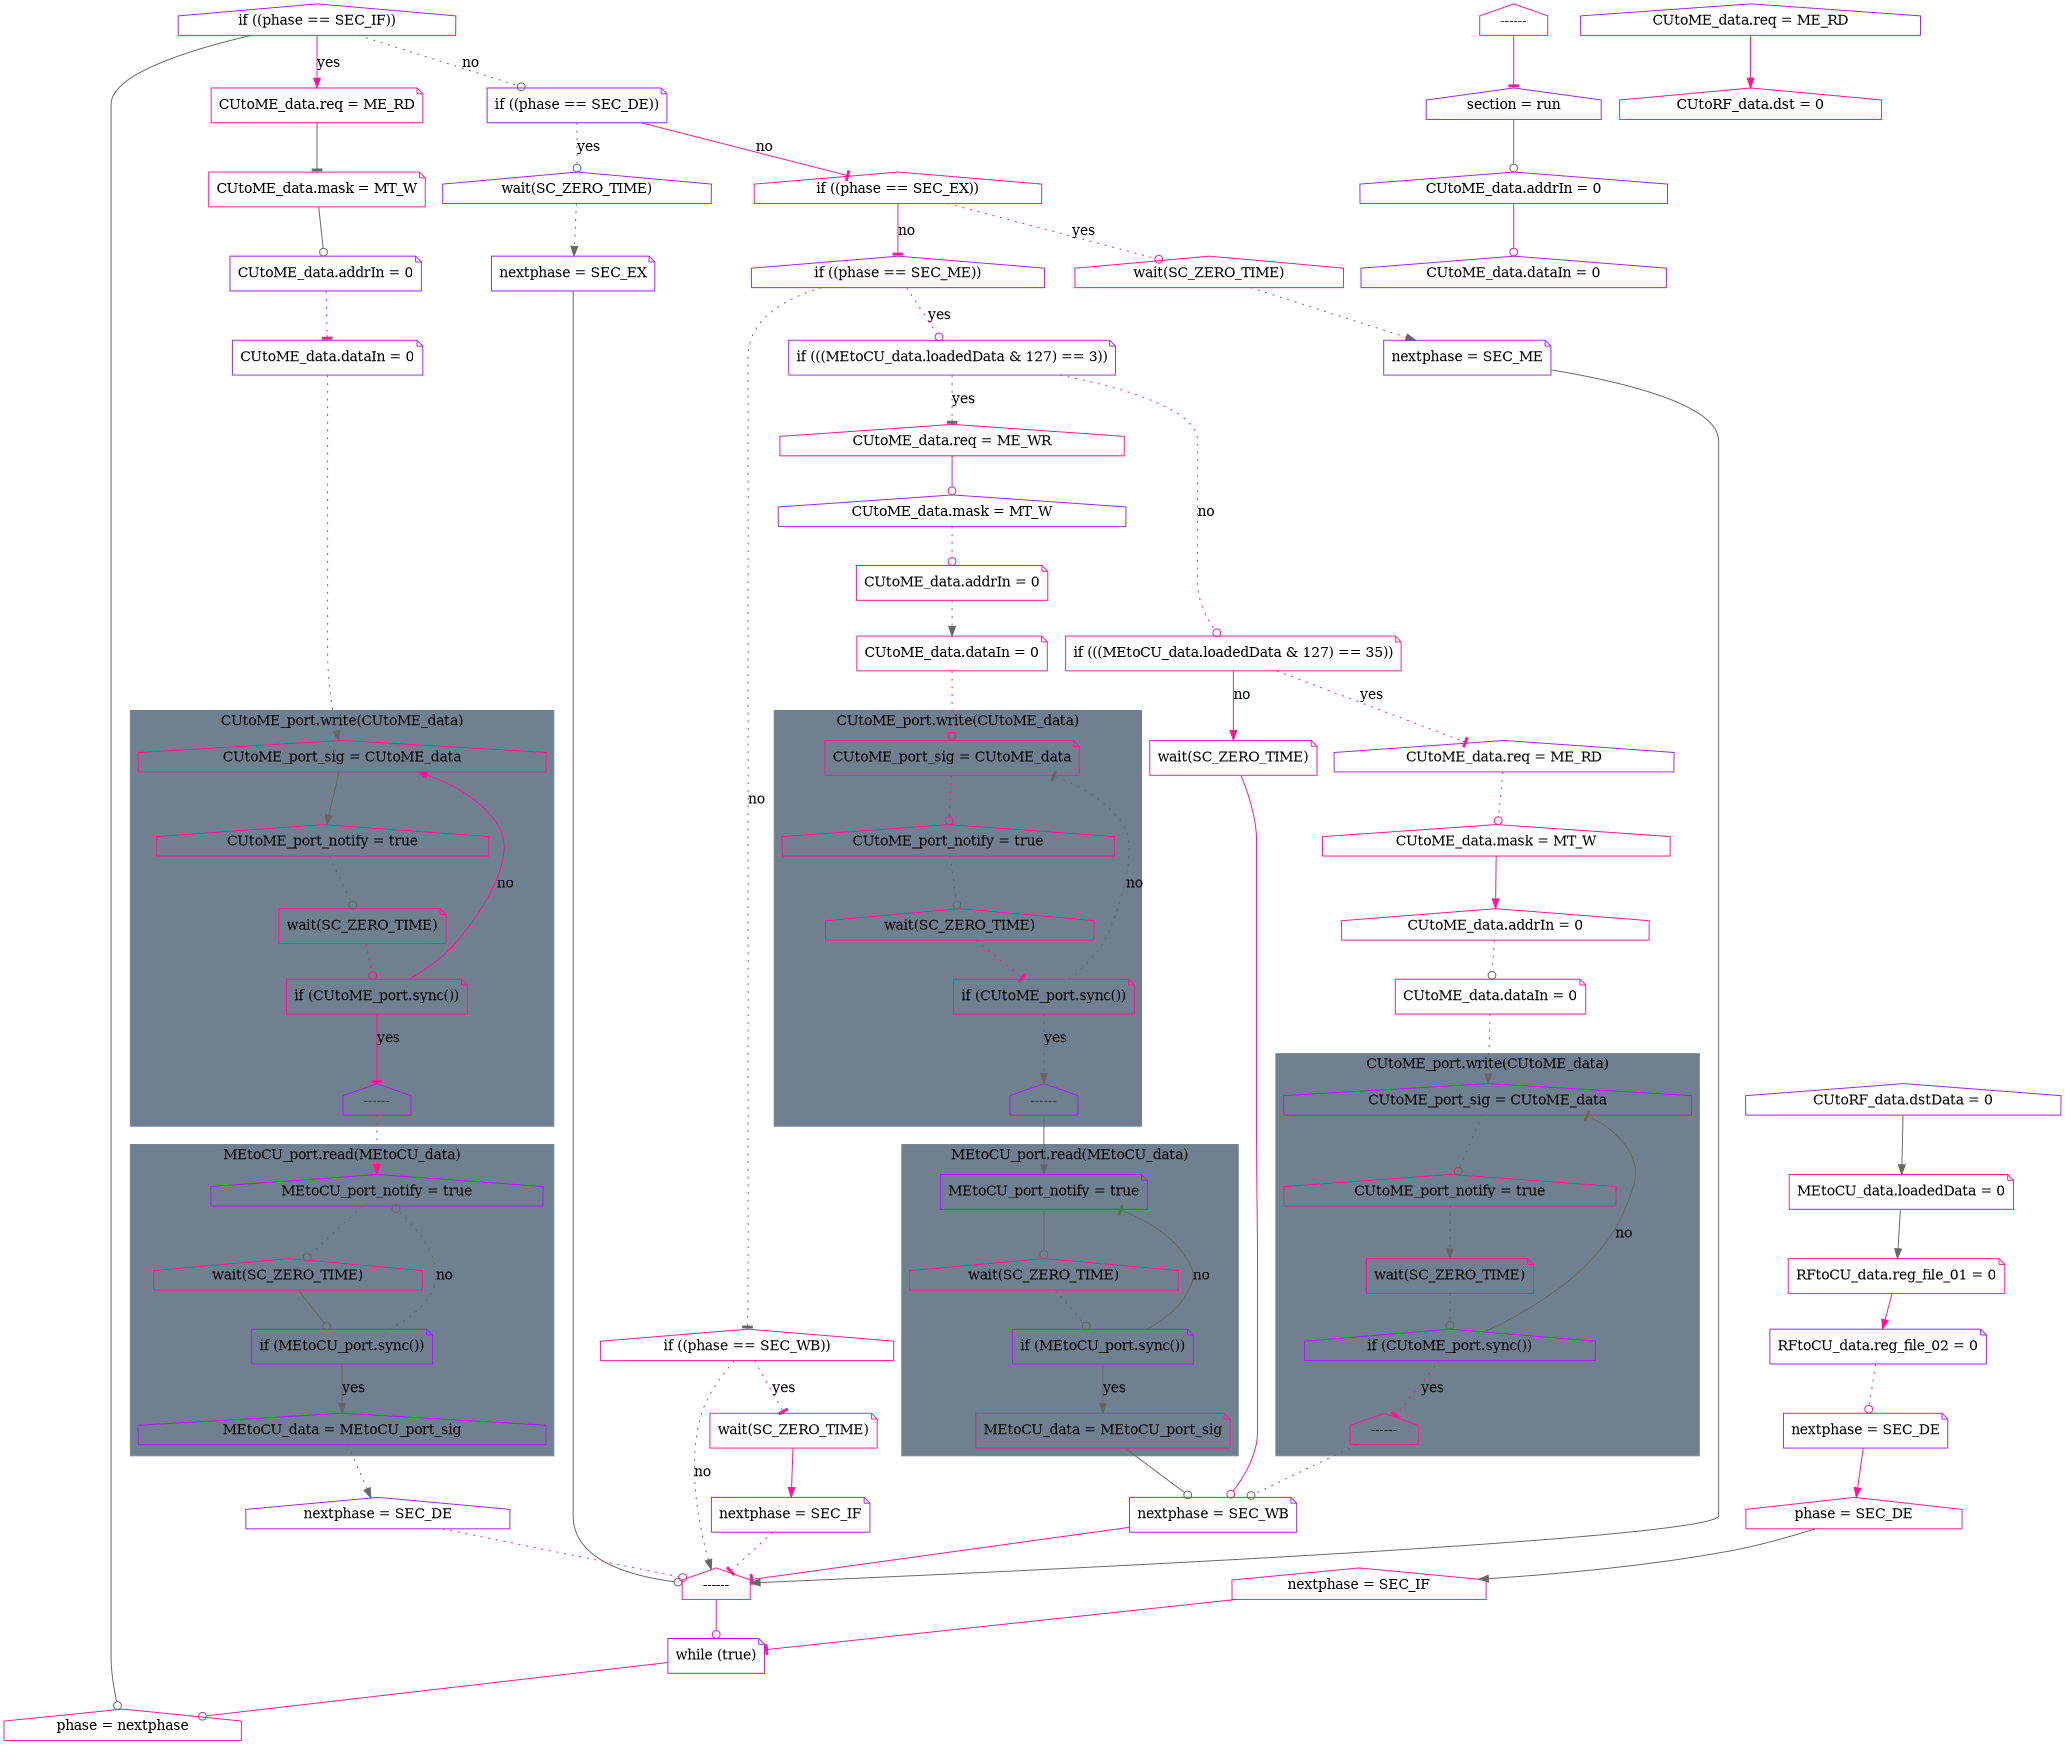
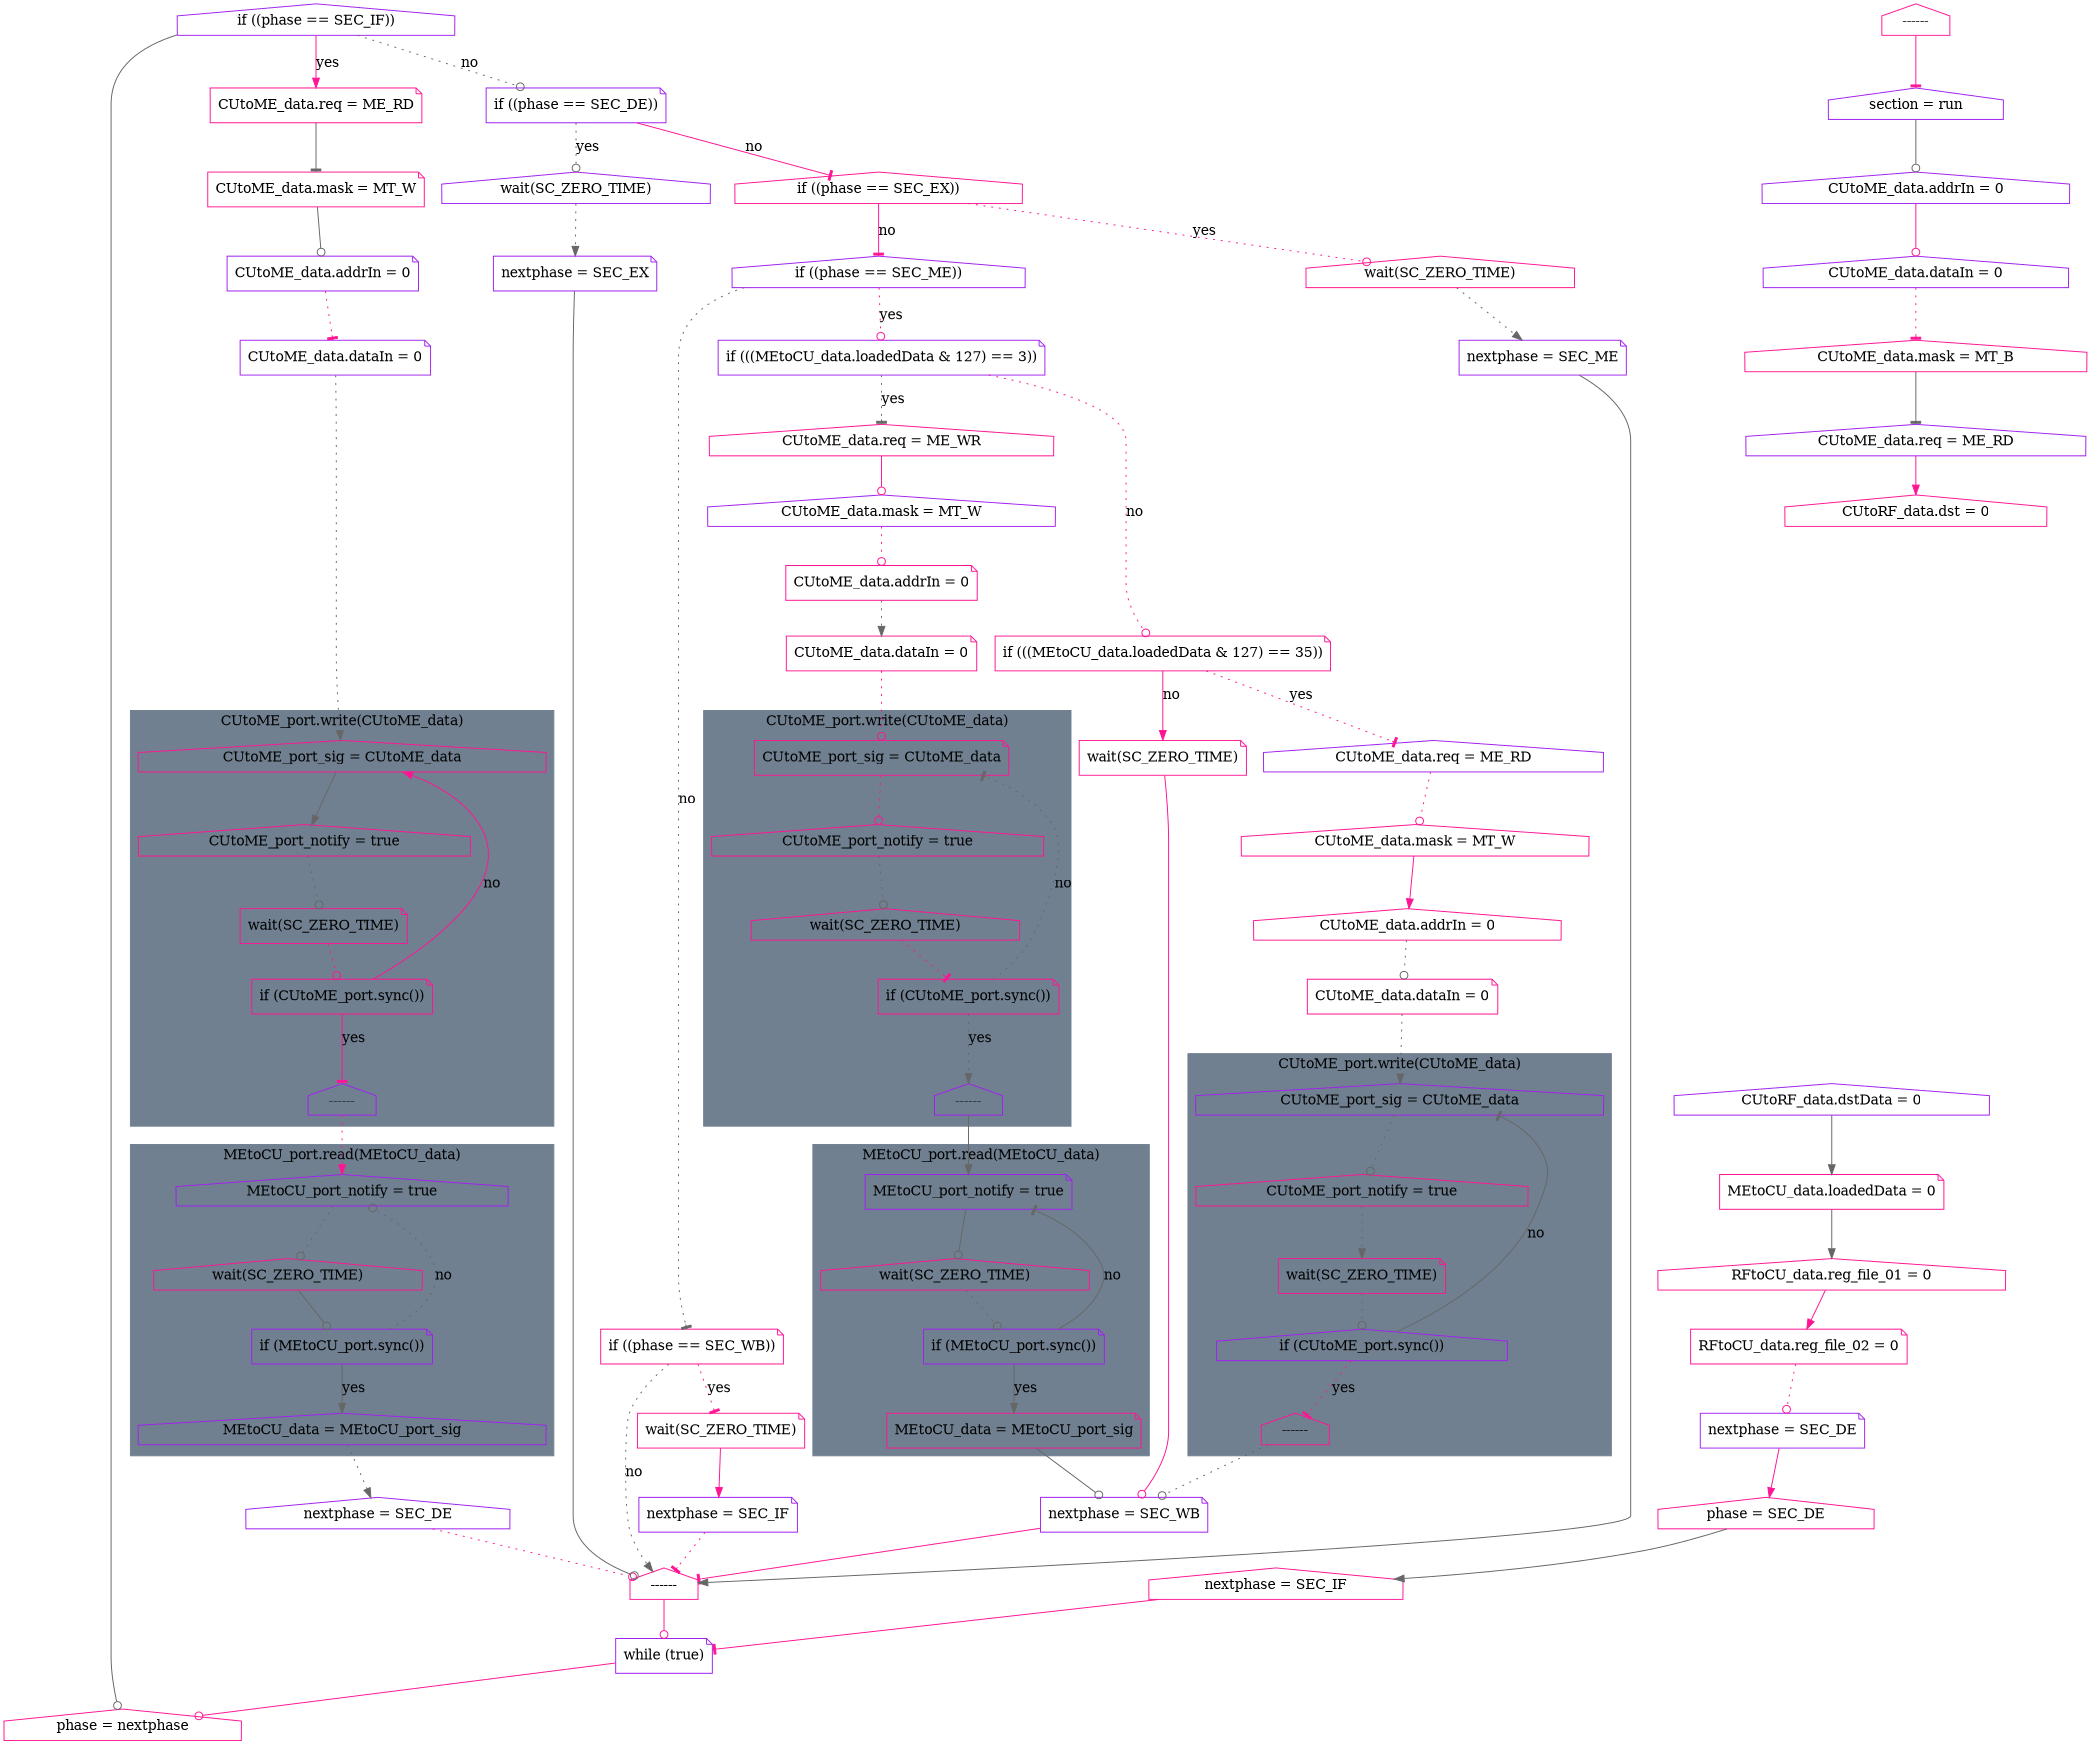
none -> (1916, 358)
(1897, 1276) -> (1832, 1276)
(747, 1347) -> (692, 1347)
(1878, 1347) -> (1799, 1347)
